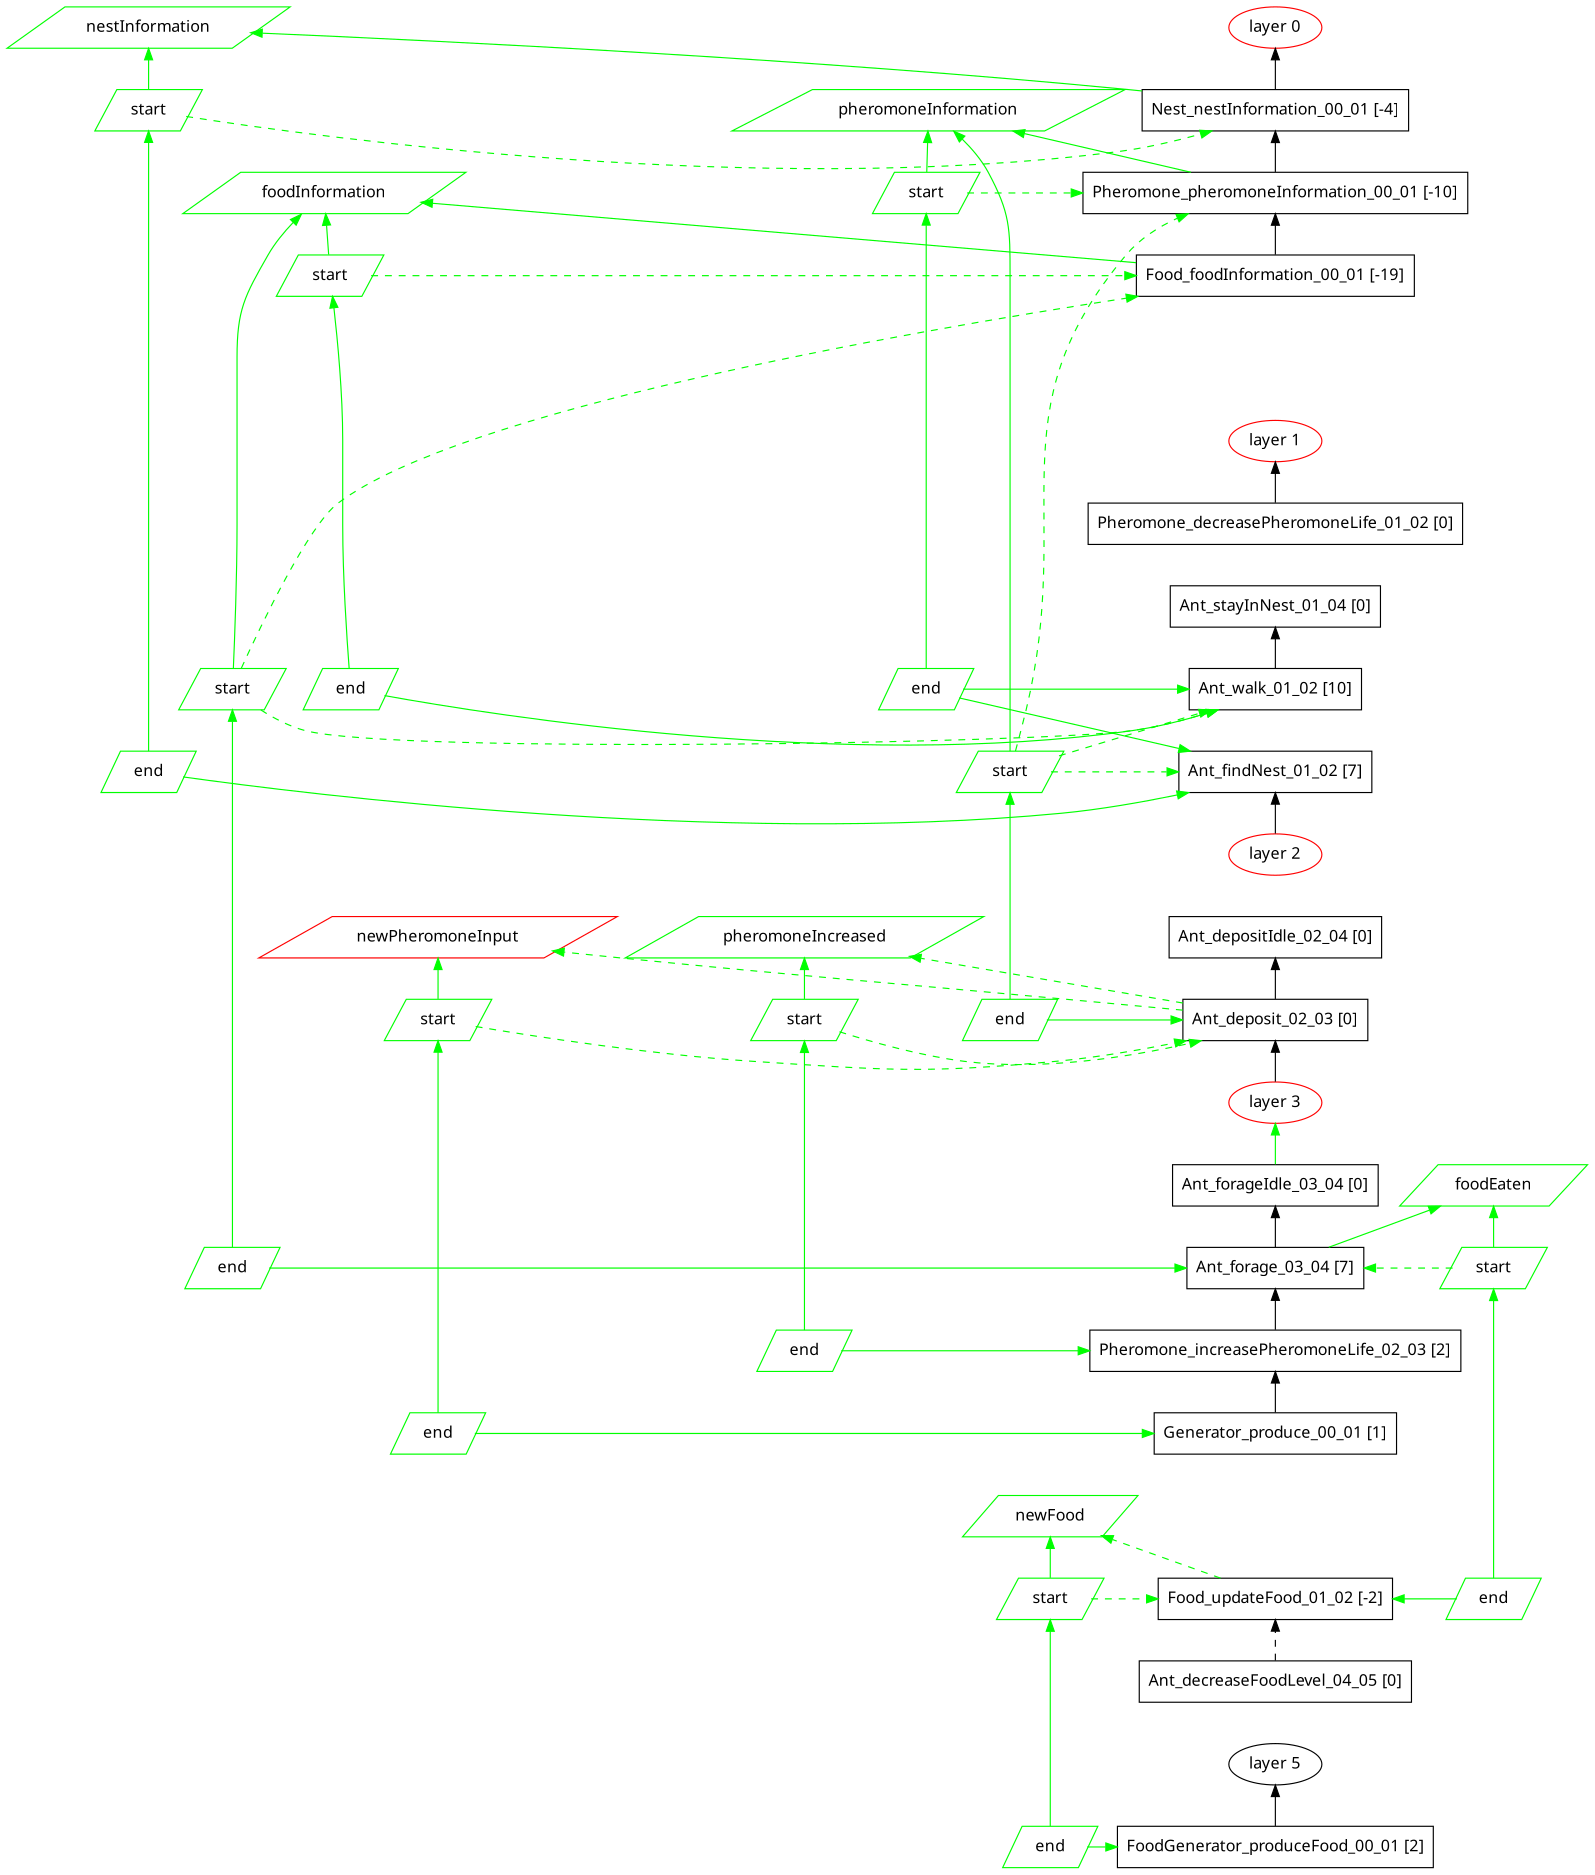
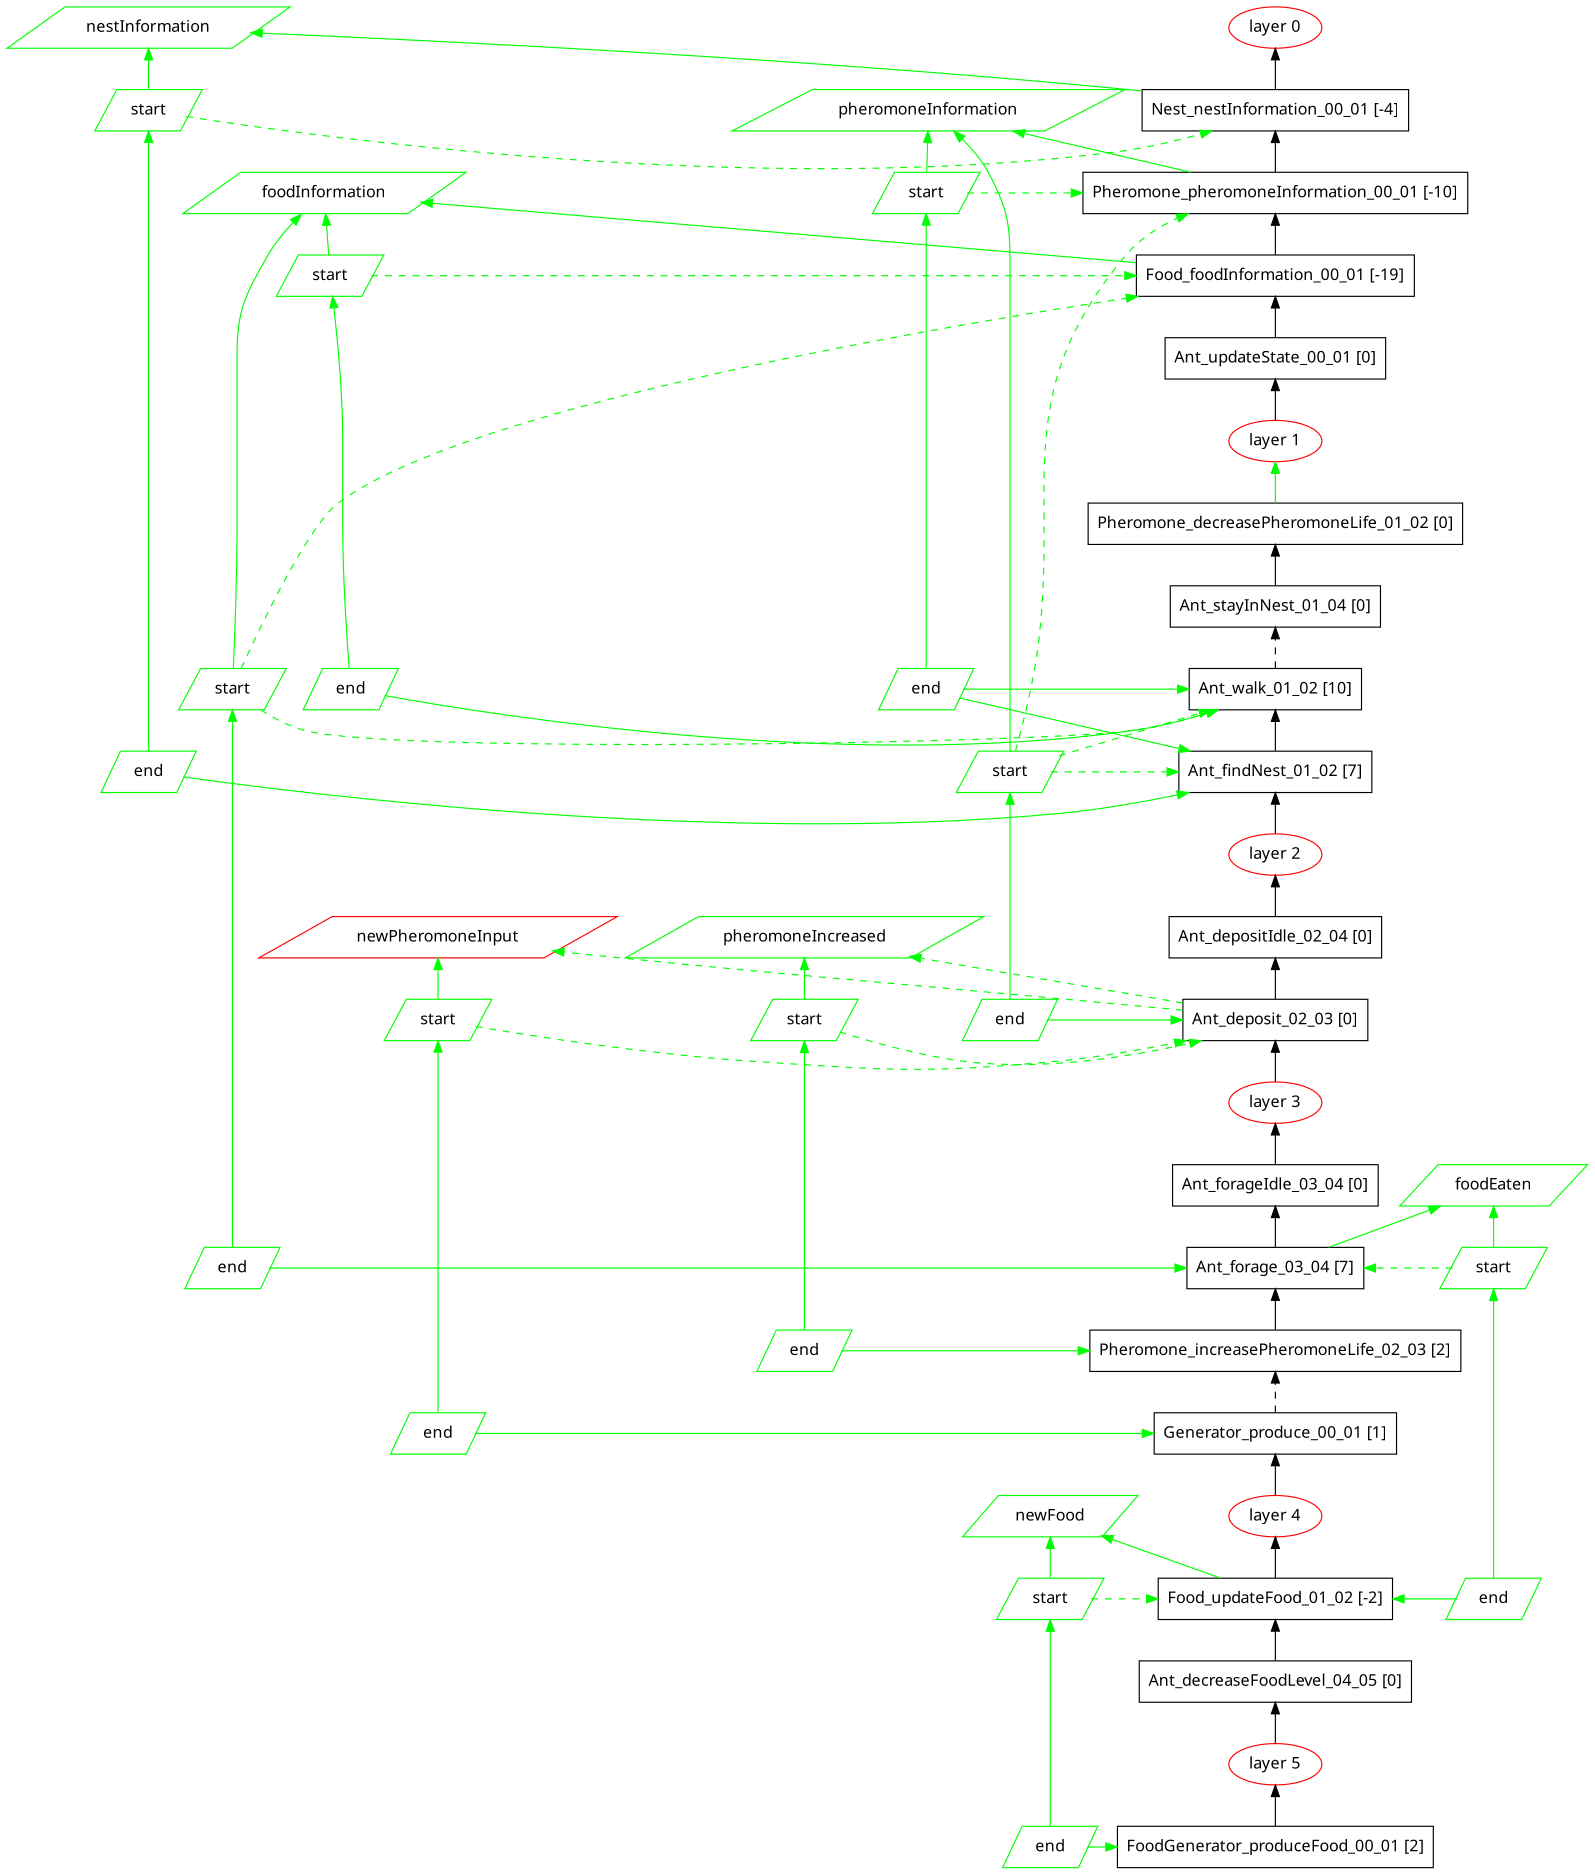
none -> (1275, 358)
(1275, 488) -> (1275, 488)
none -> (1275, 571)
(1275, 653) -> (1275, 653)
none -> (1275, 736)
none -> (1275, 902)
(1275, 1150) -> (1275, 1150)
(1275, 1398) -> (1275, 1398)
none -> (1275, 1516)
(1167, 1559) -> (1167, 1559)
(1275, 1646) -> (1275, 1646)
none -> (1275, 1729)
(1275, 1764) -> (1275, 1764)
